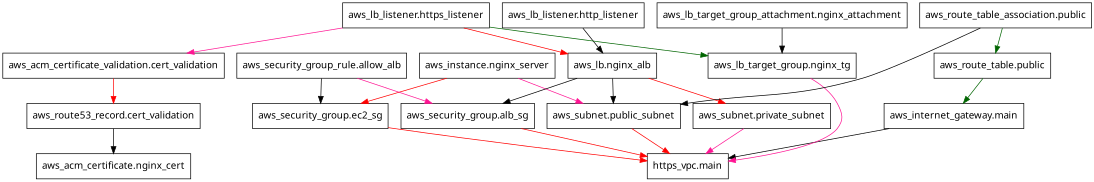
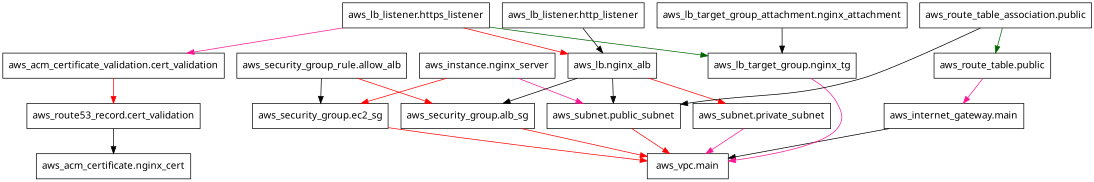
(975, 88) -> (975, 88)
(391, 90) -> (391, 90)
(688, 166) -> (688, 166)
